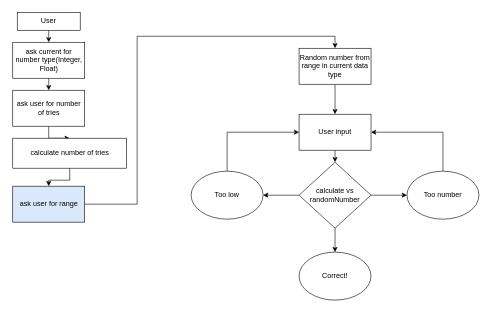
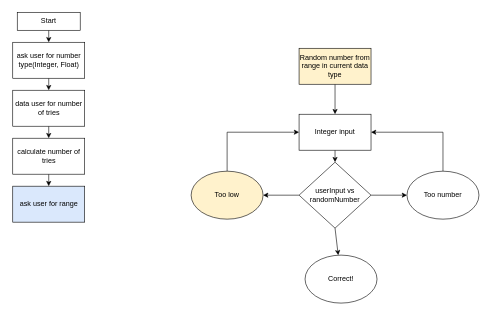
(49, 21) -> (49, 21)
(335, 38) -> none
(49, 60) -> (49, 60)
(335, 66) -> (335, 66)
(49, 108) -> (49, 108)
(335, 132) -> (335, 132)
(70, 153) -> (49, 156)
(227, 195) -> (227, 195)
(335, 195) -> (335, 195)
(335, 276) -> (341, 279)
